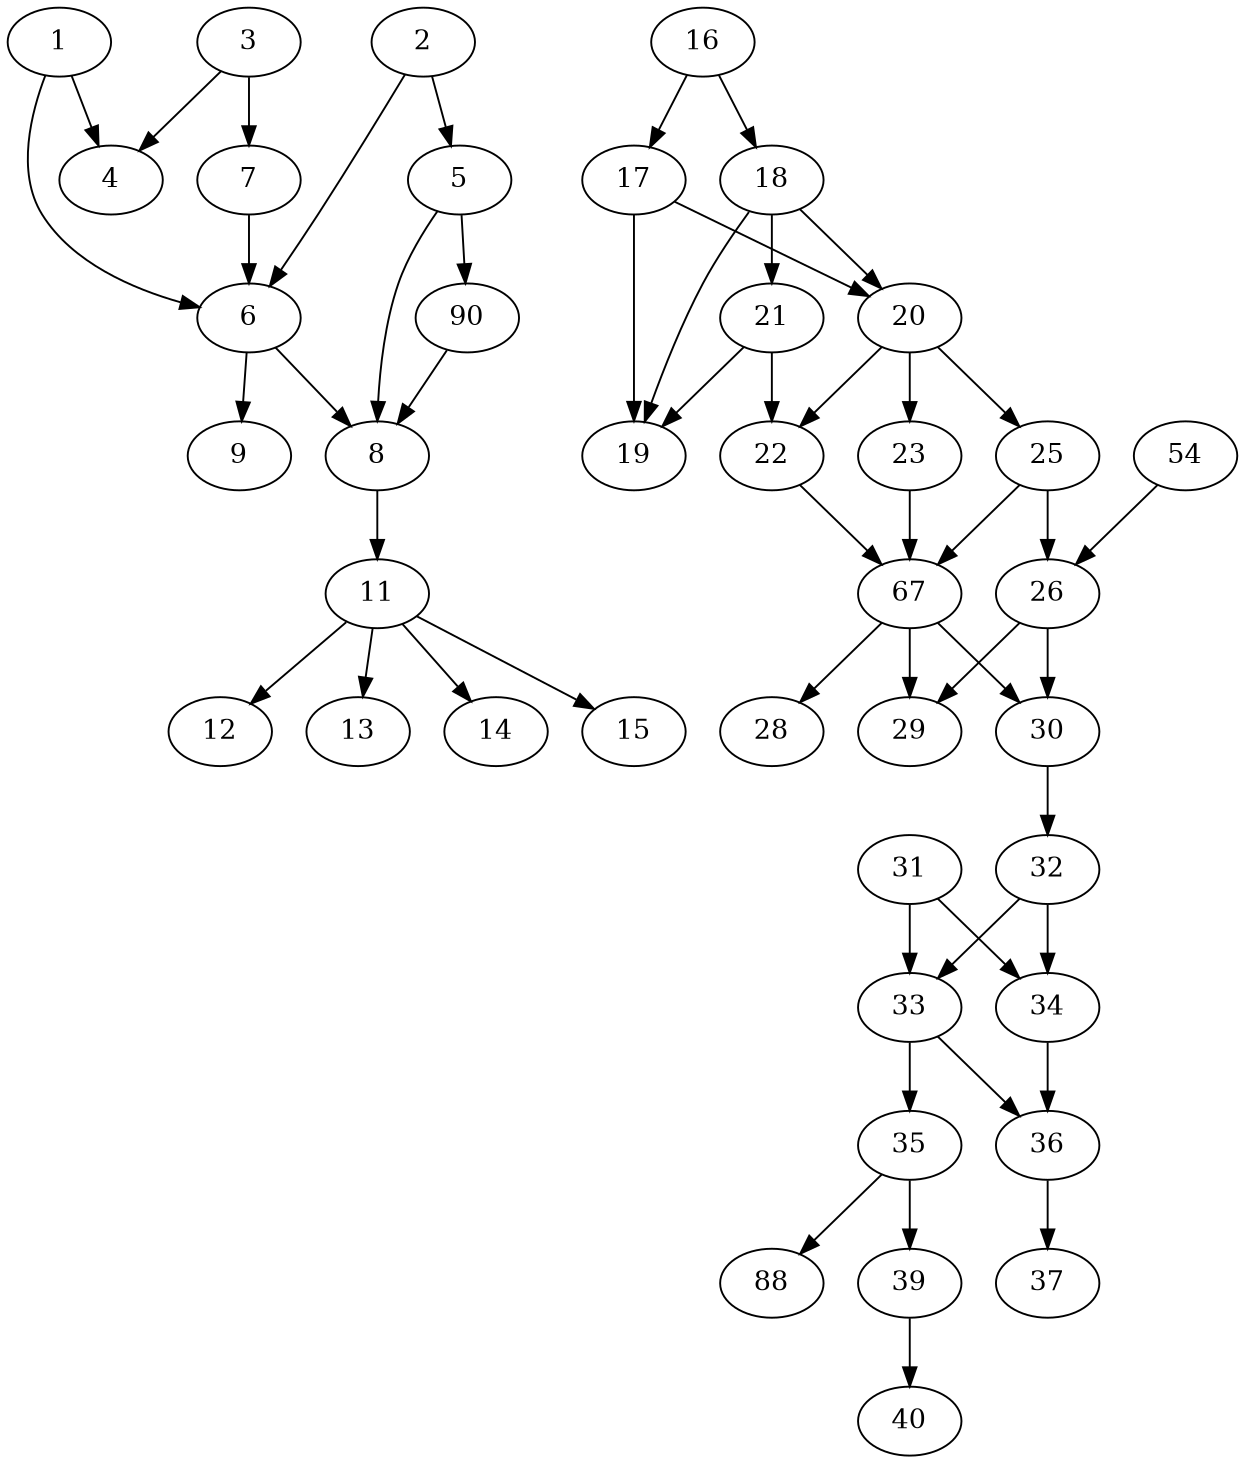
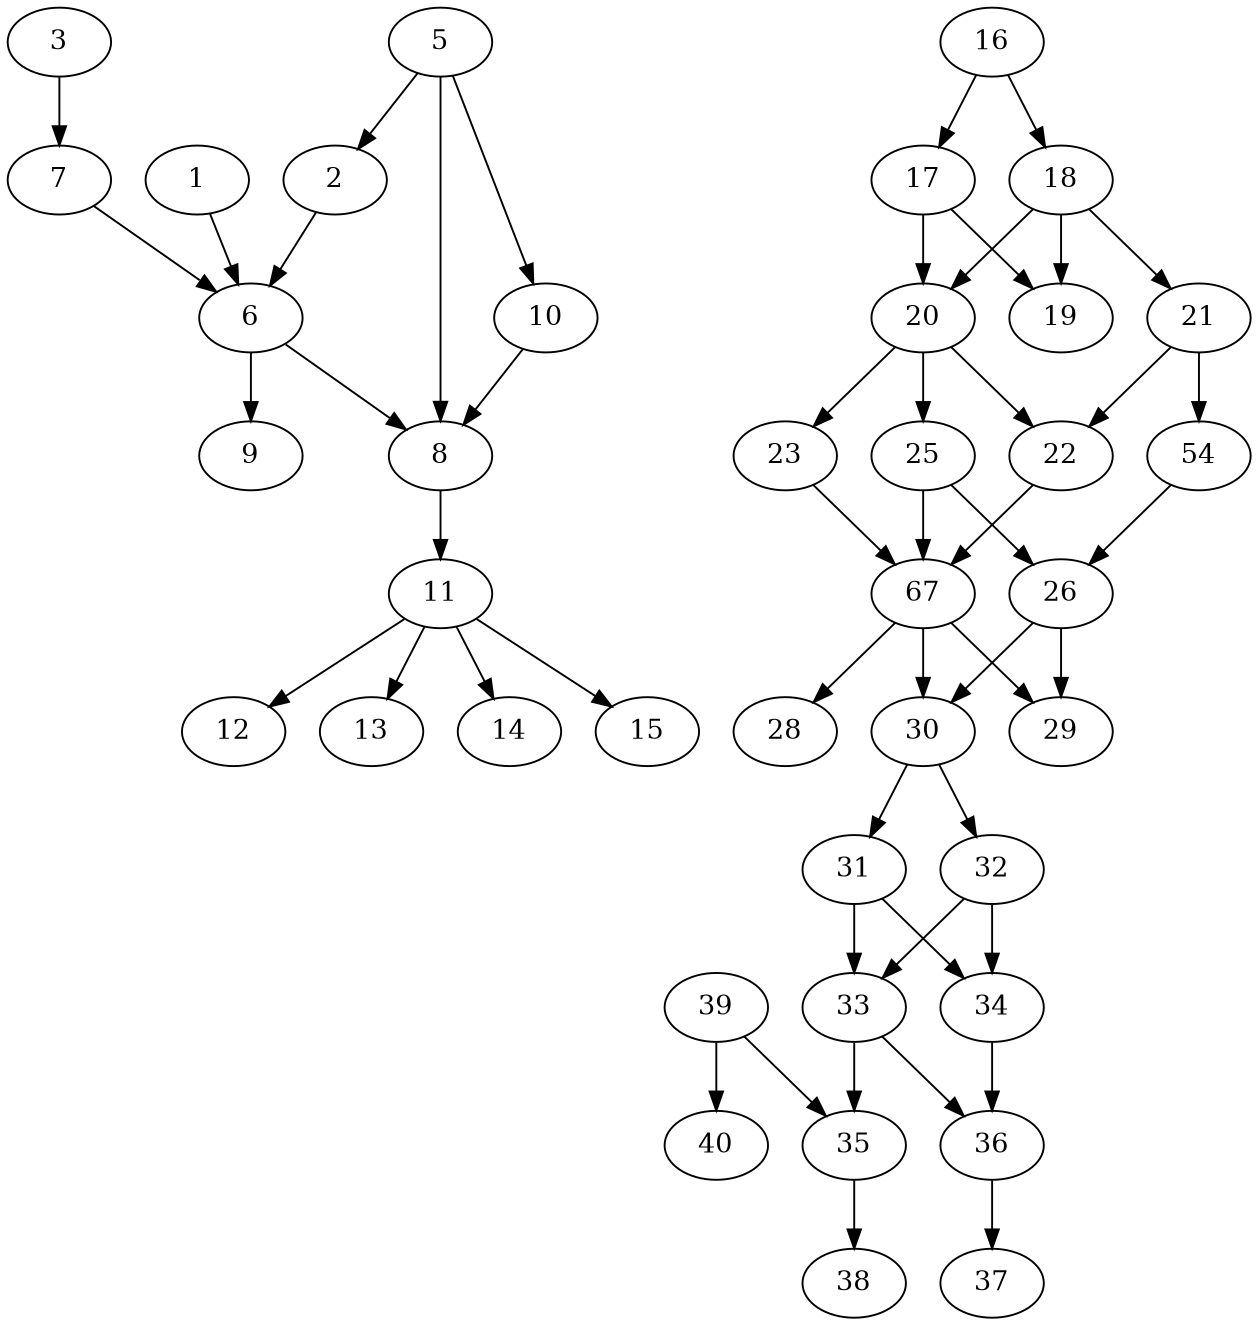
(439, 102) -> (394, 104)
(111, 180) -> none
(467, 318) -> (546, 318)
(710, 380) -> (1199, 377)
none -> (893, 792)
(910, 1205) -> (778, 1069)
(772, 1283) -> (854, 1283)
